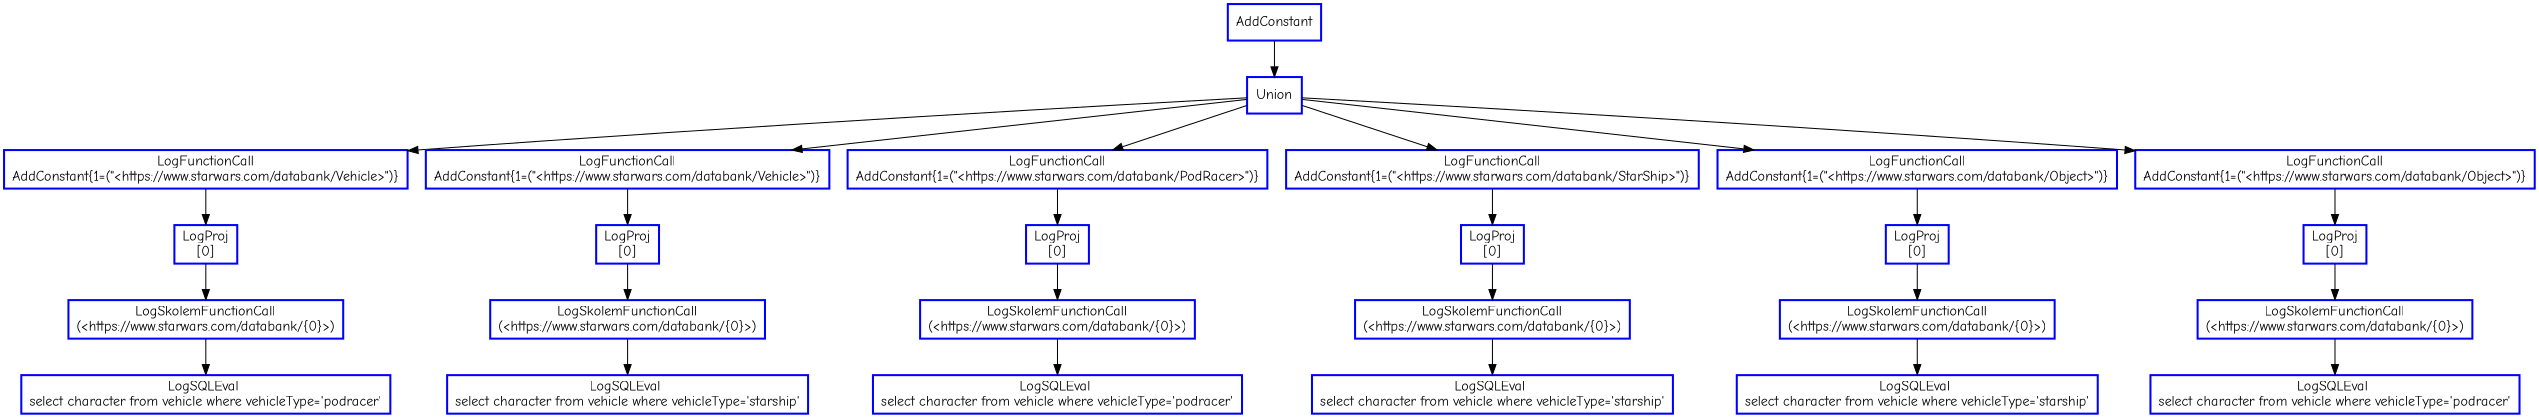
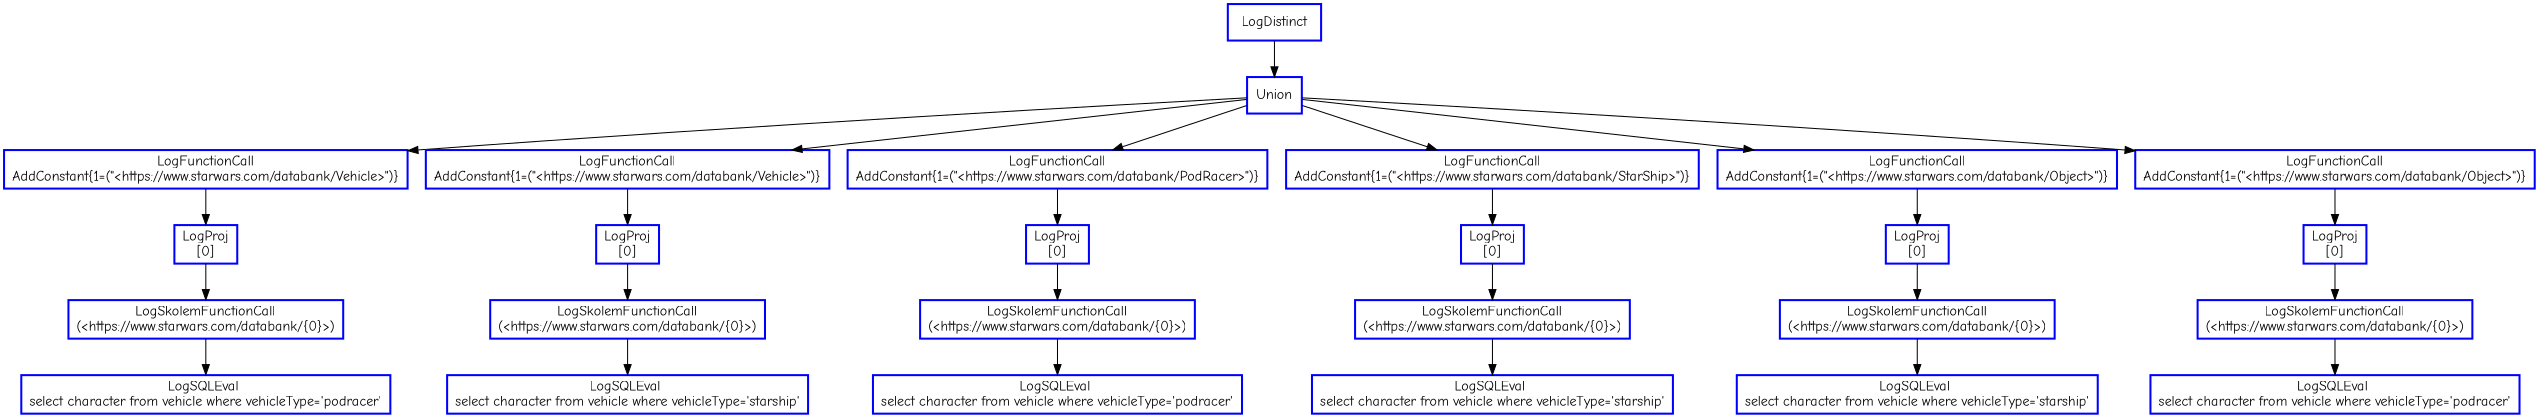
(1274, 22) -> (1274, 22)
